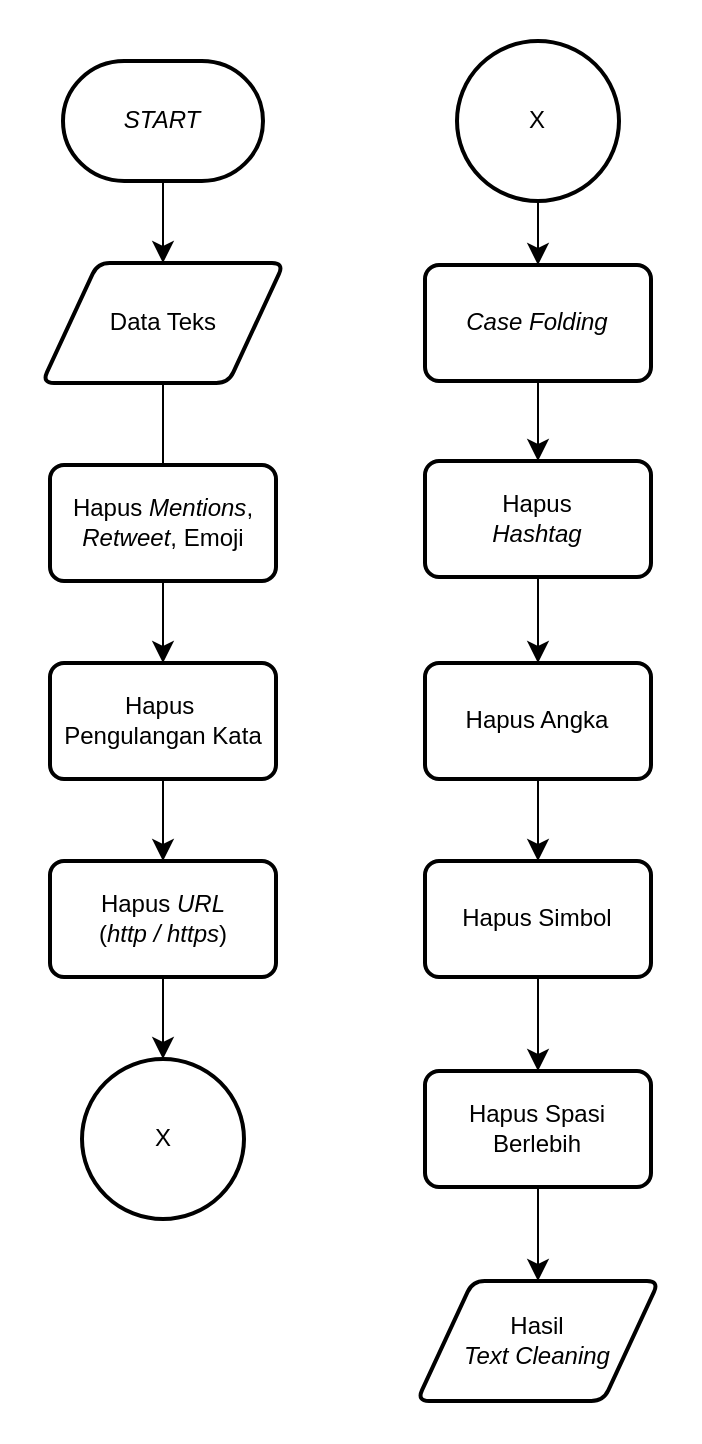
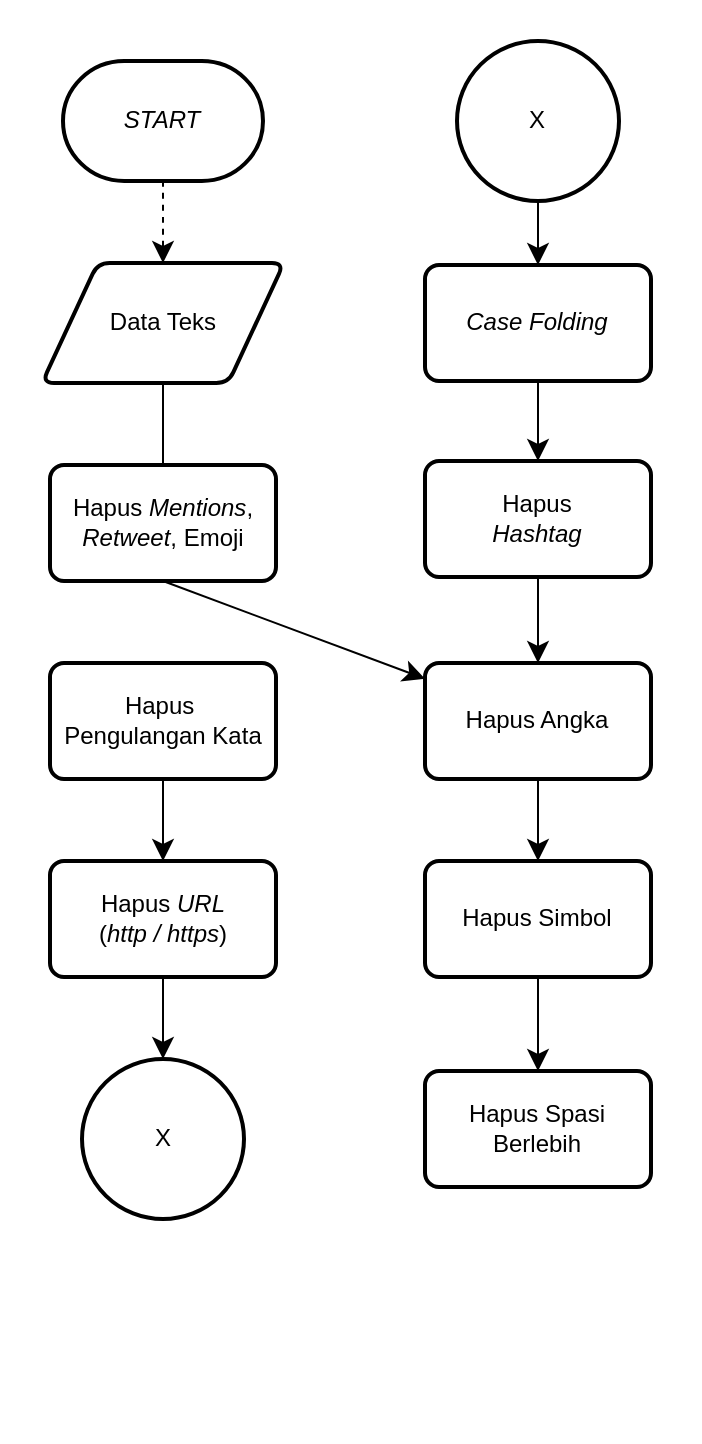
(163, 213) -> (163, 213)
(163, 615) -> (287, 627)
(538, 1226) -> none
(538, 1341) -> none
